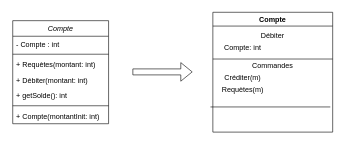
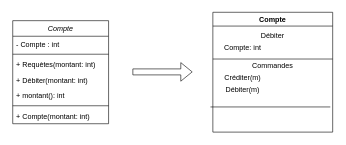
(243, 90) -> (243, 90)
(45, 96) -> (44, 96)
(63, 116) -> (56, 116)
